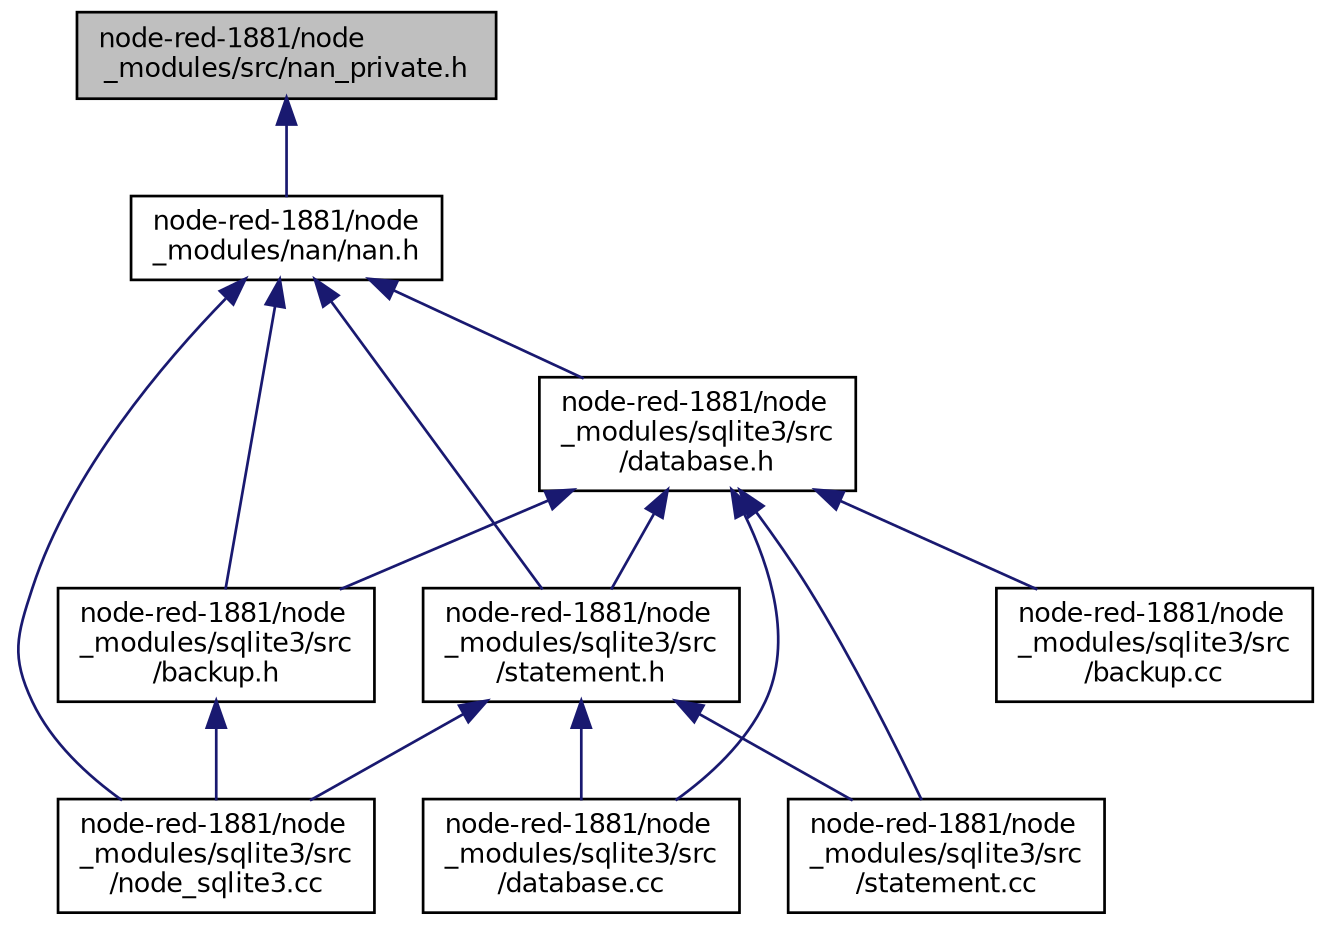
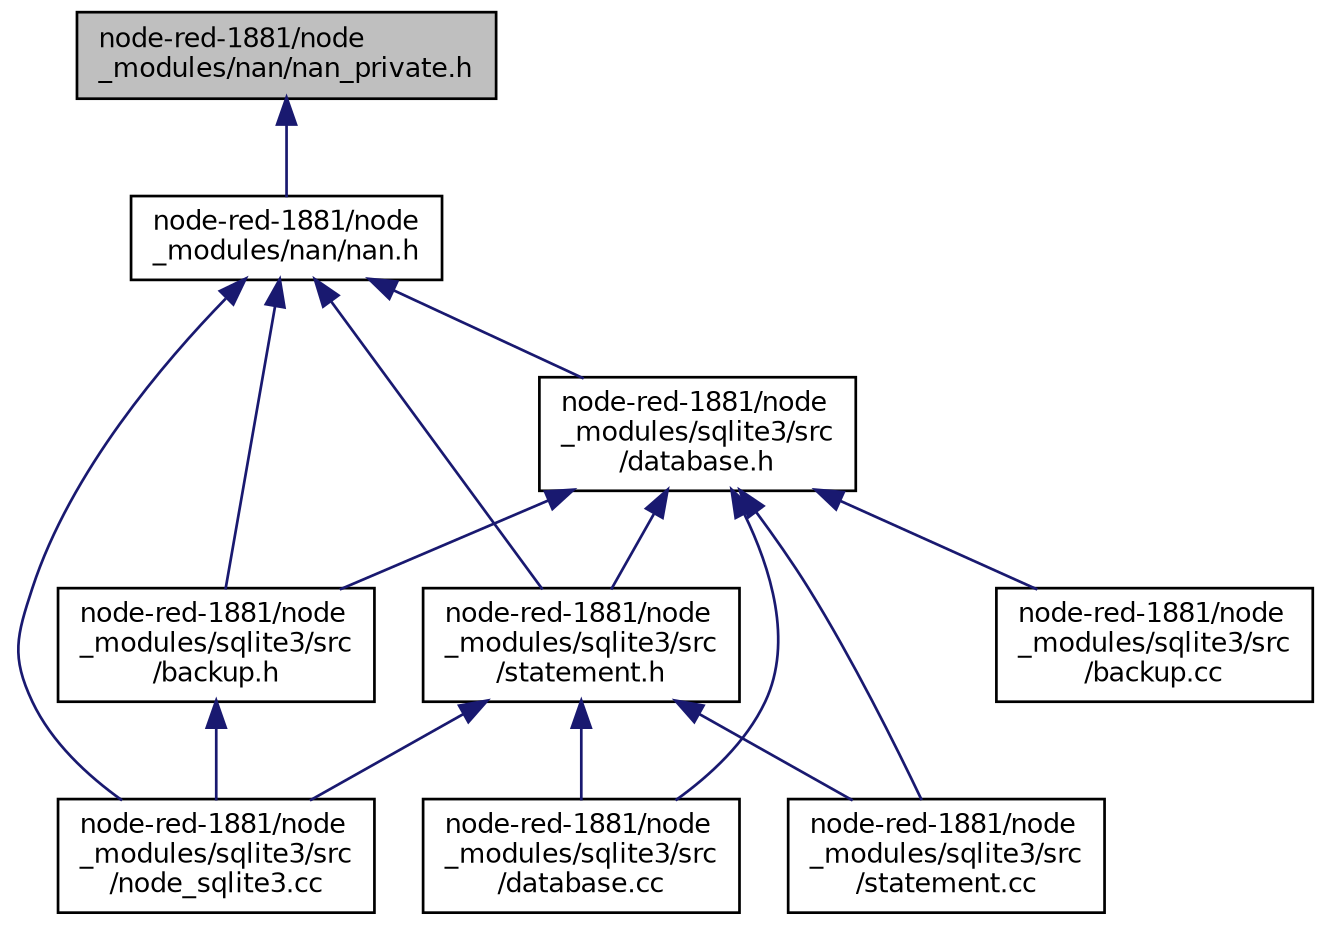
(287, 55) -> (287, 55)
